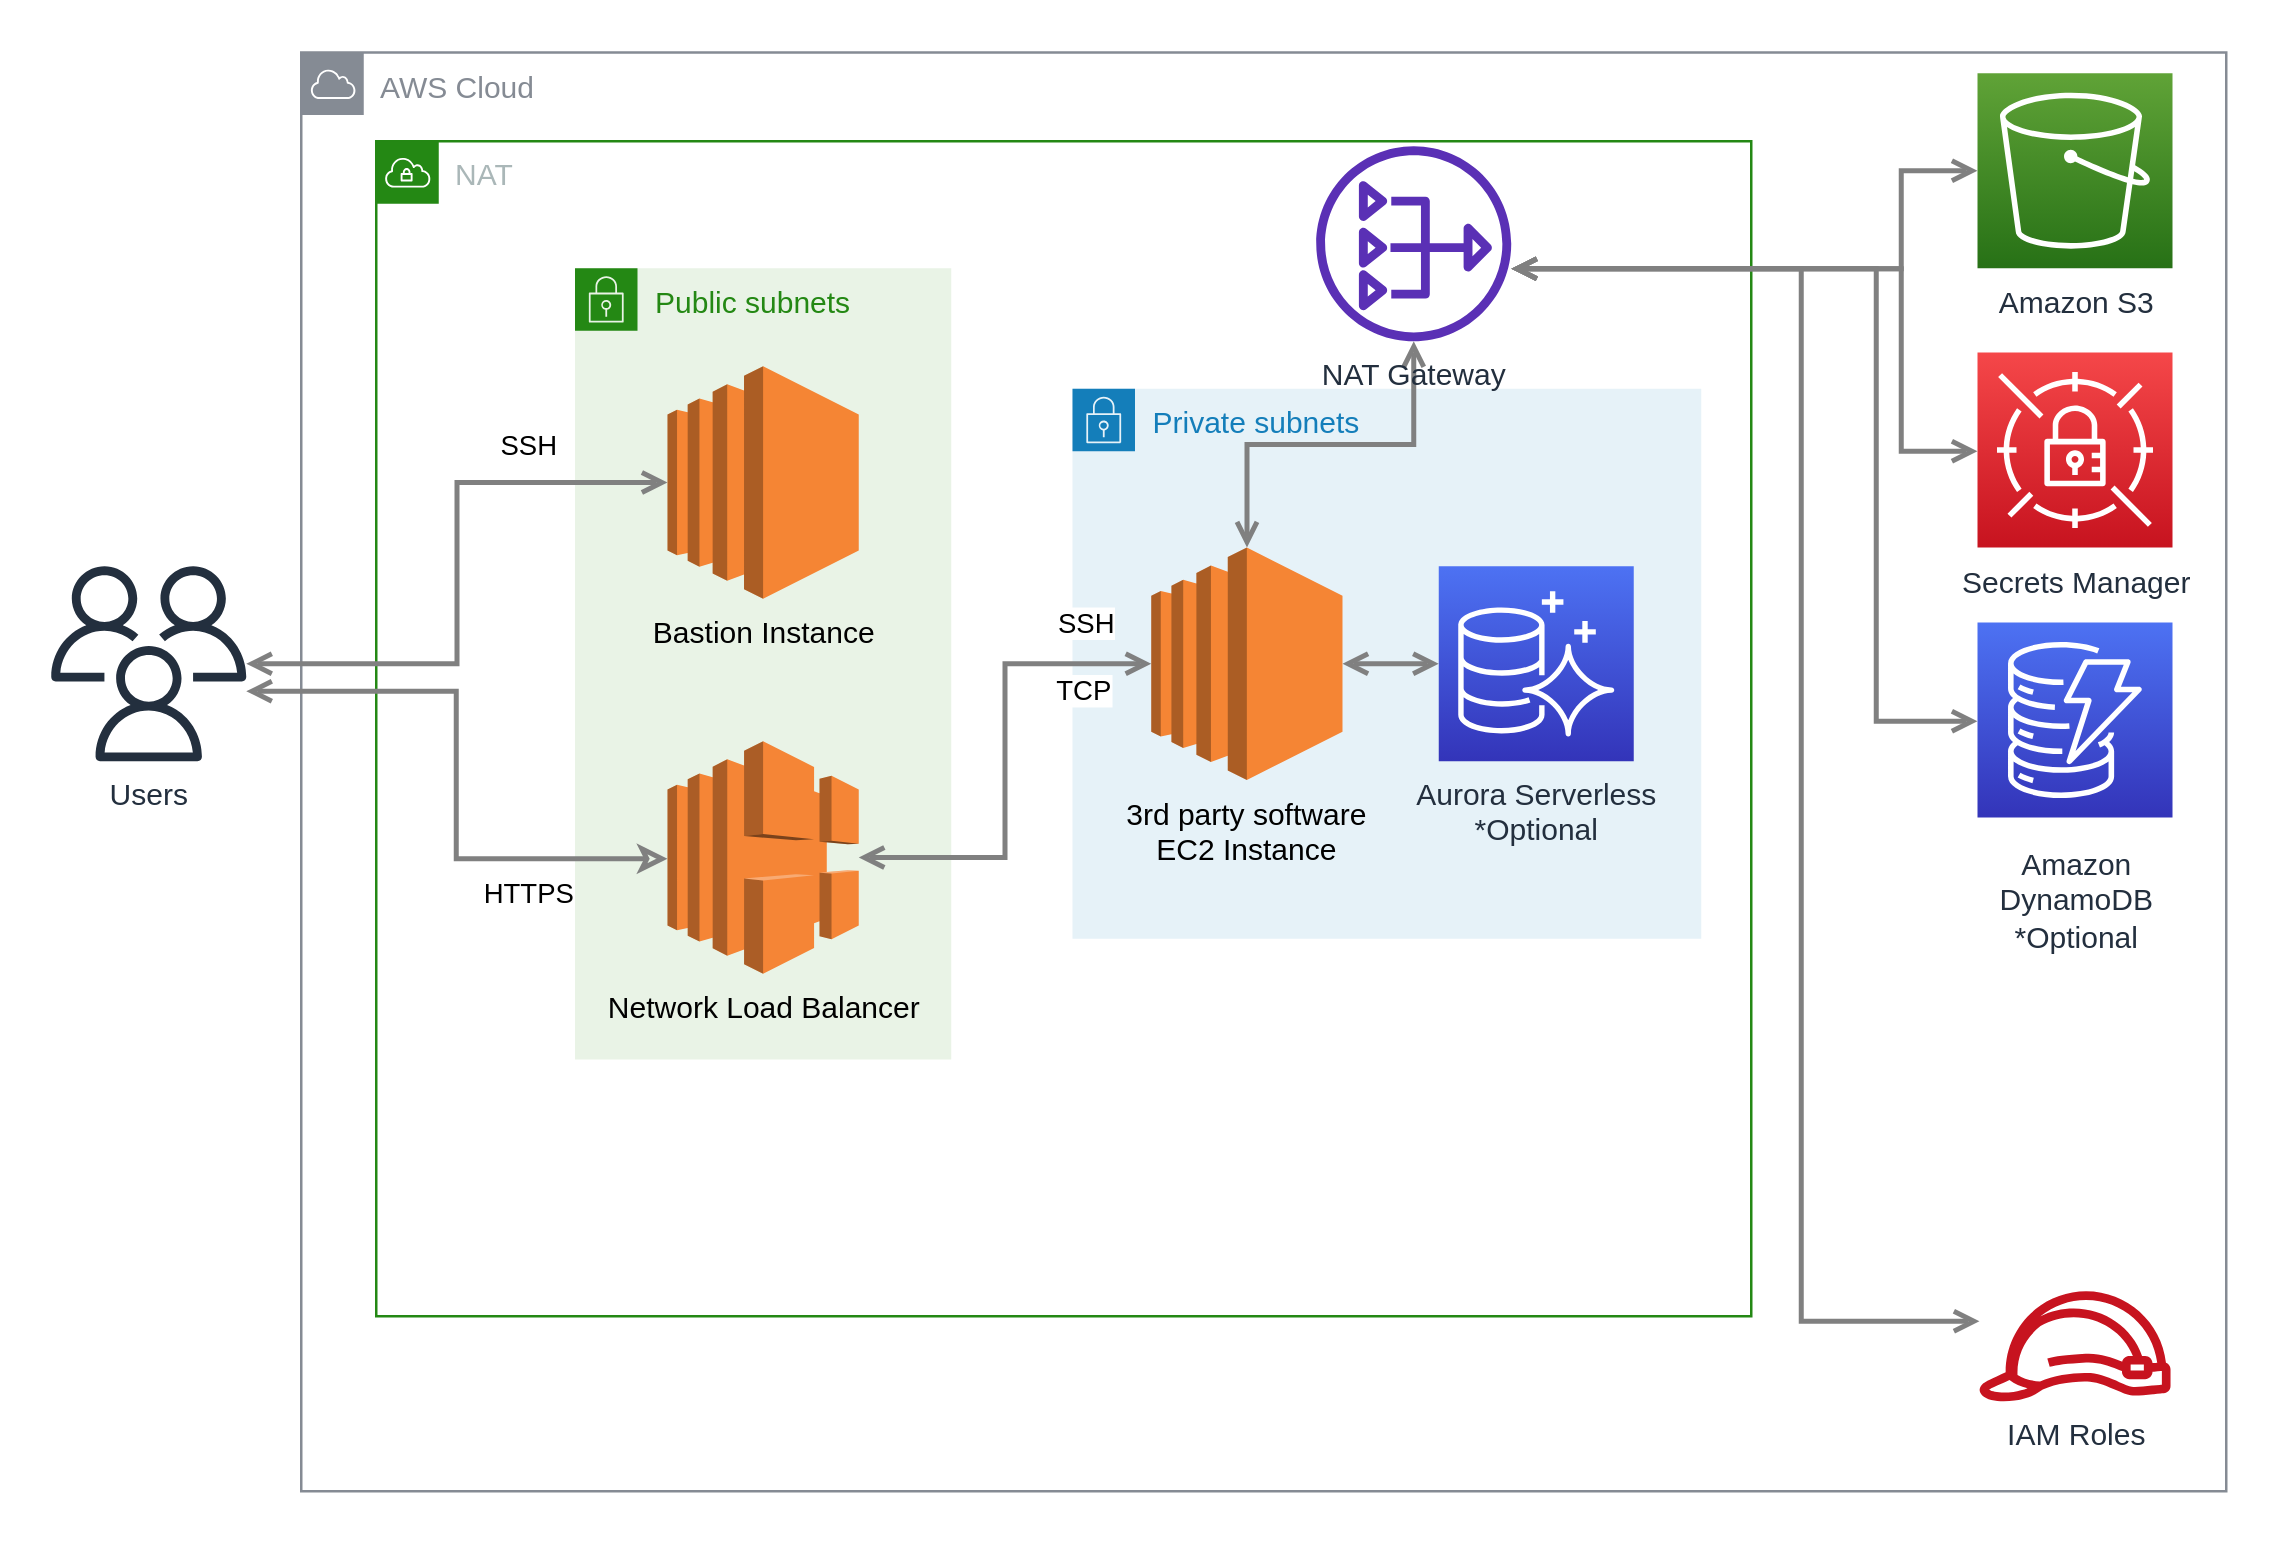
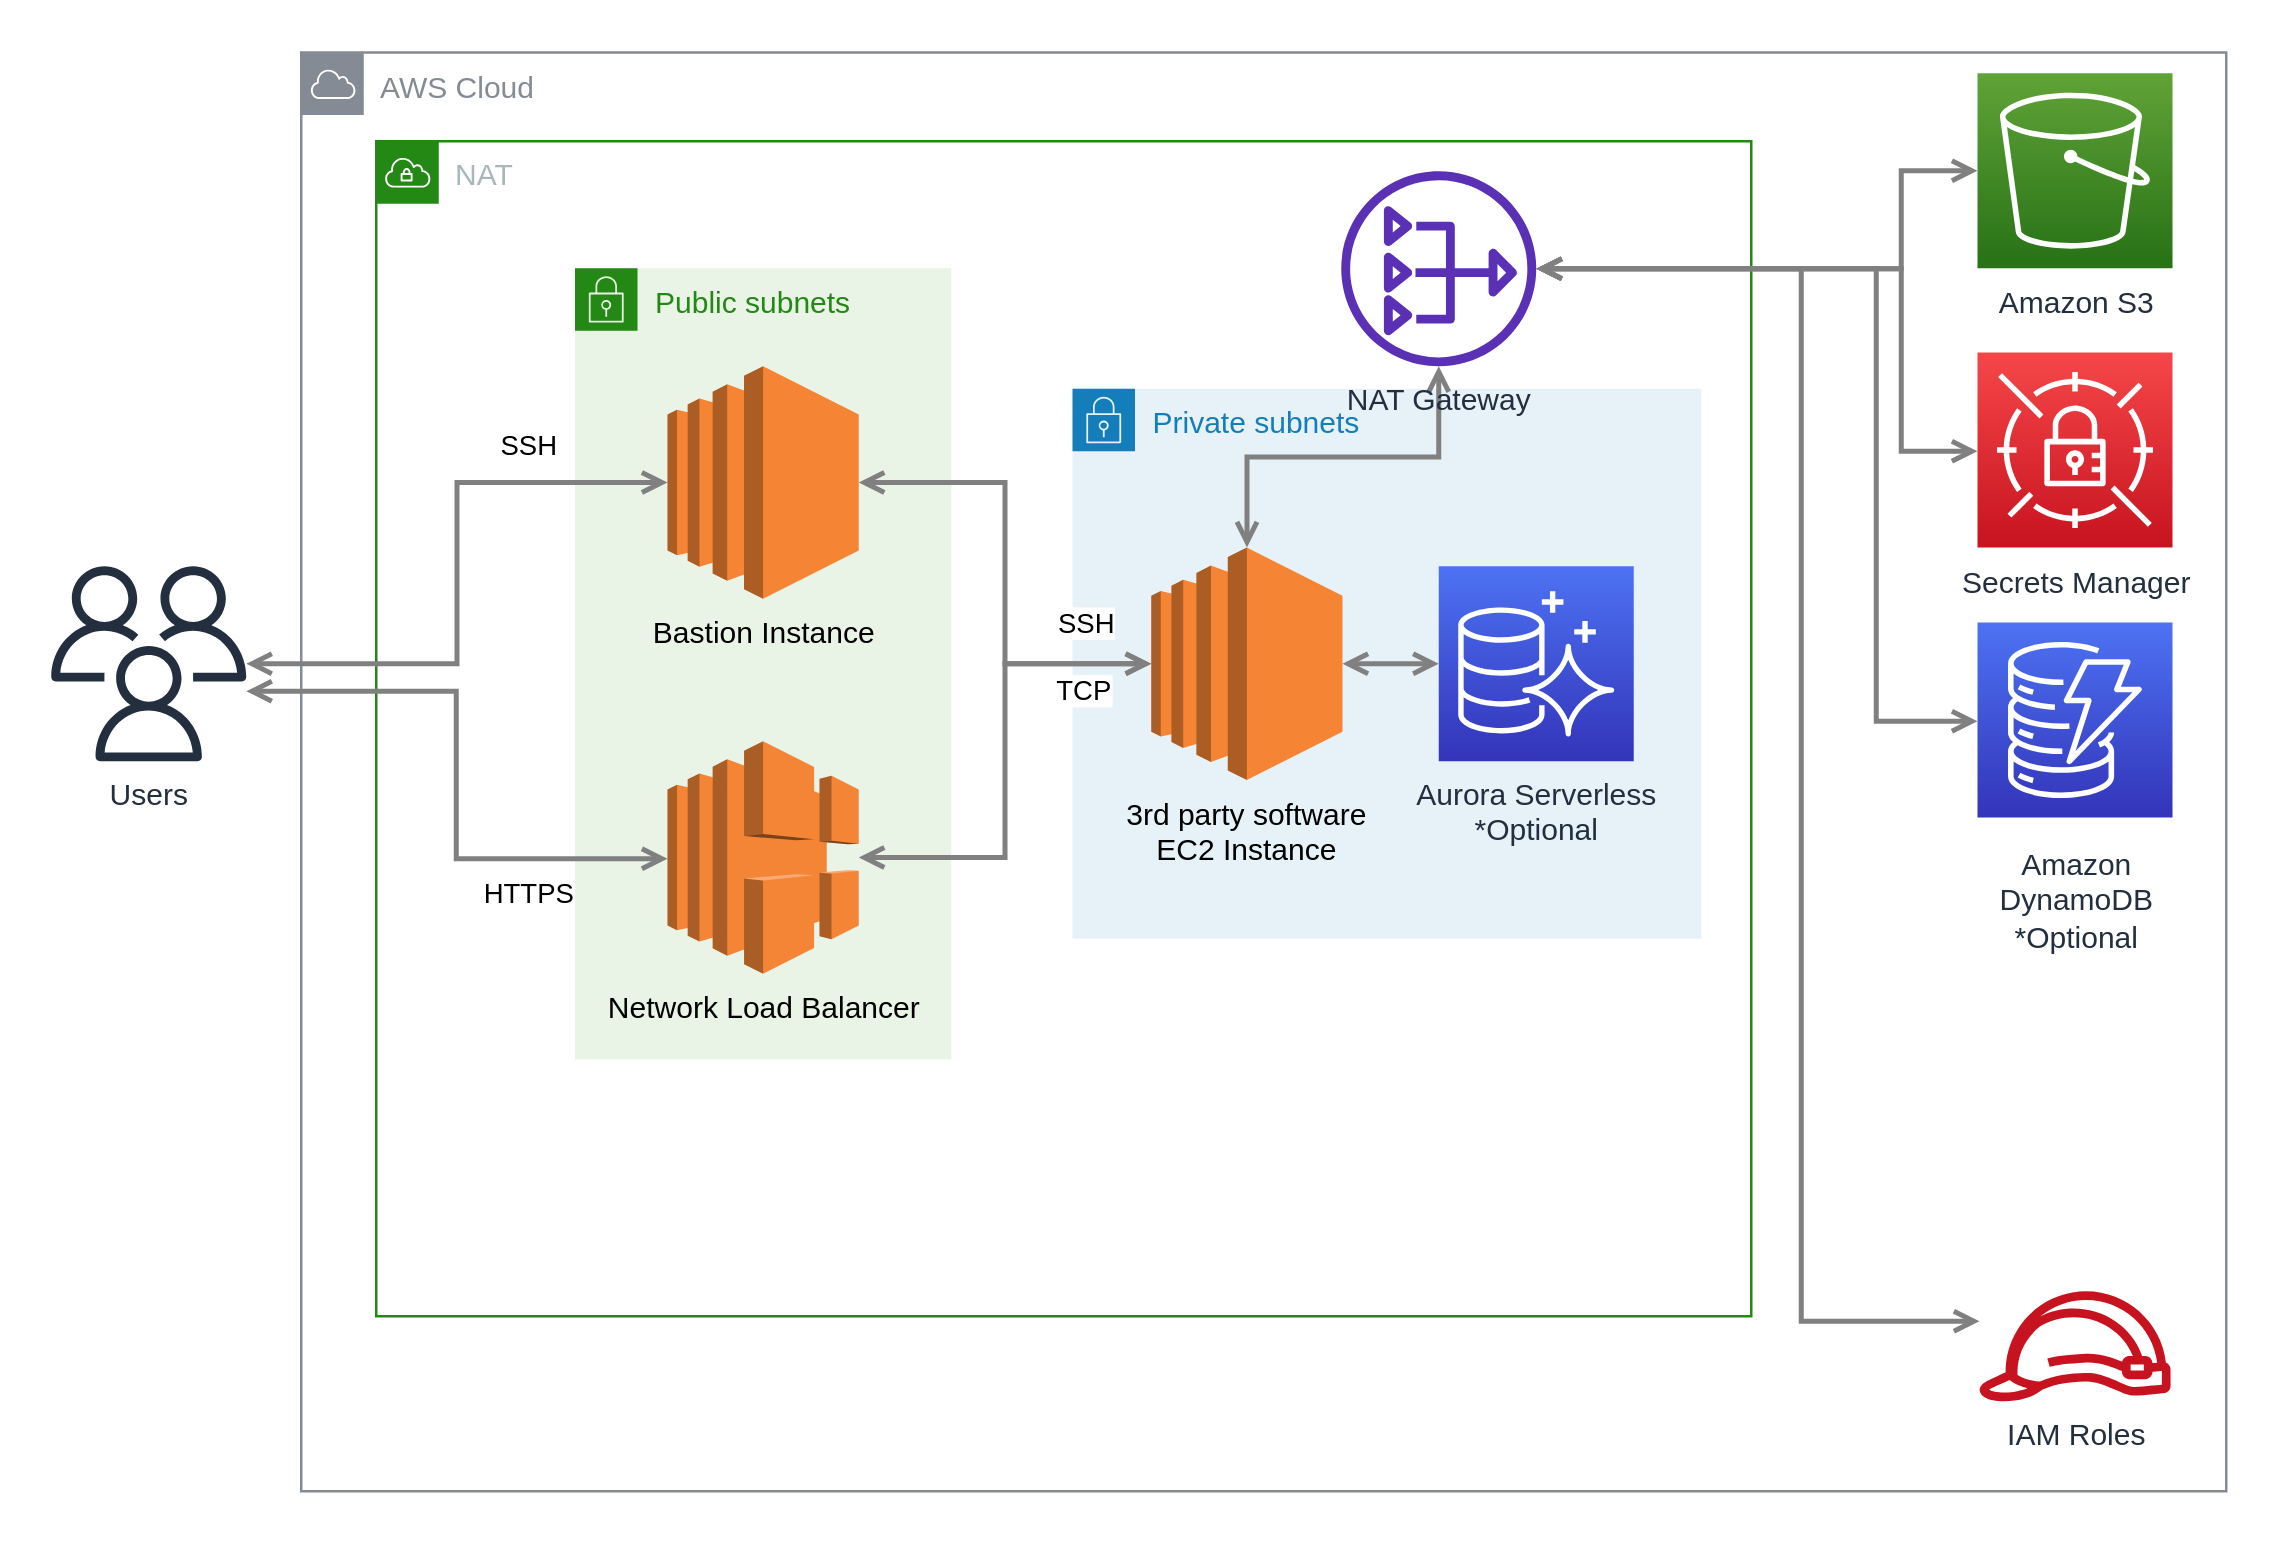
(1414, 244) -> (1439, 269)
none -> (1005, 503)
(644, 859) -> (648, 859)
